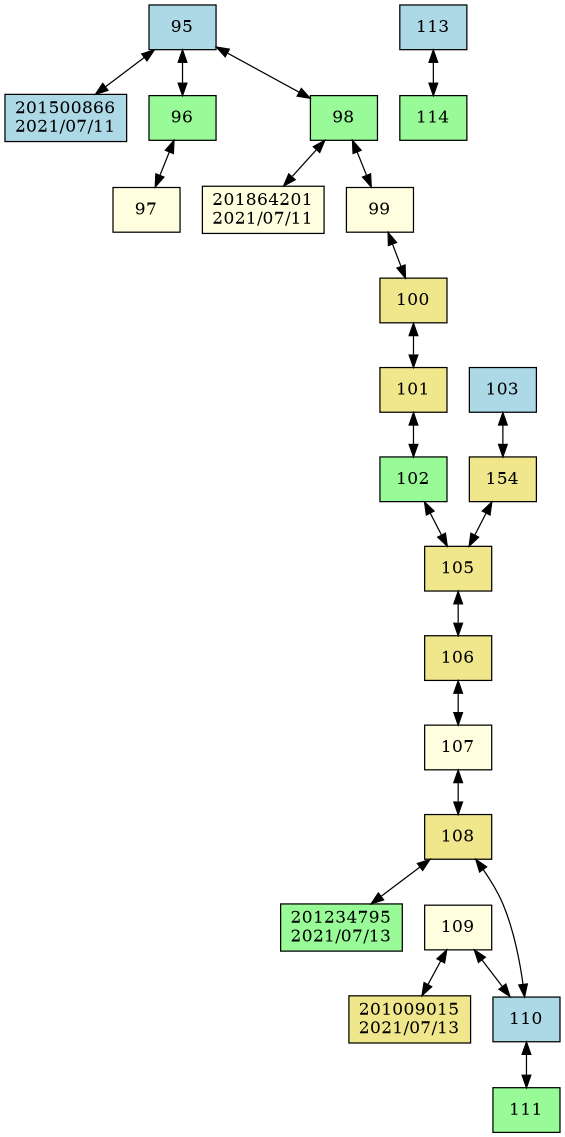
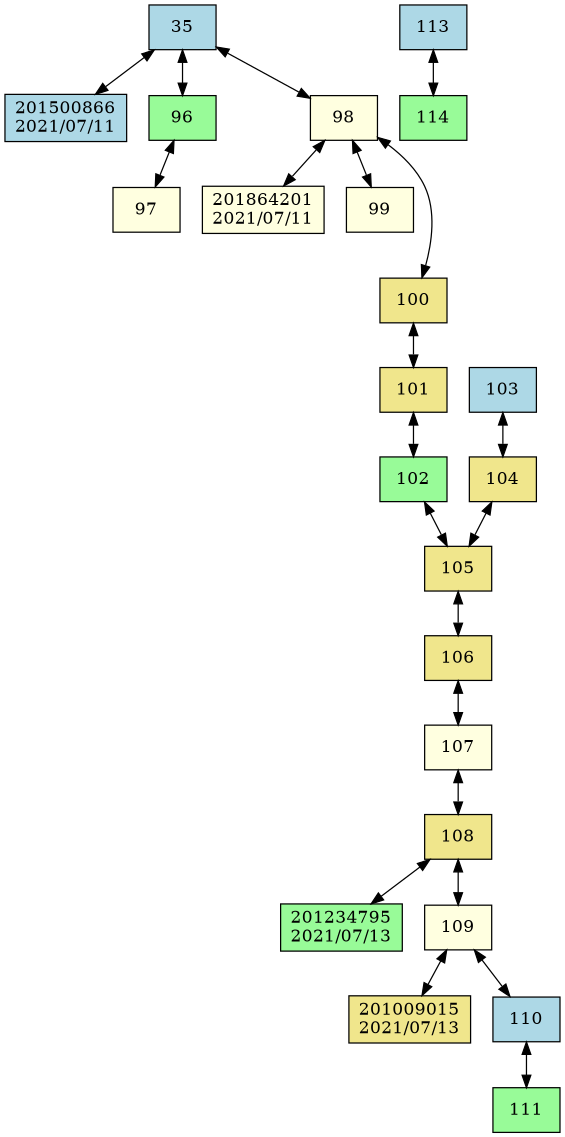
(183, 27) -> (183, 27)
(344, 118) -> (344, 118)
(397, 255) -> (429, 198)
(503, 479) -> (503, 479)
(510, 924) -> (458, 882)
